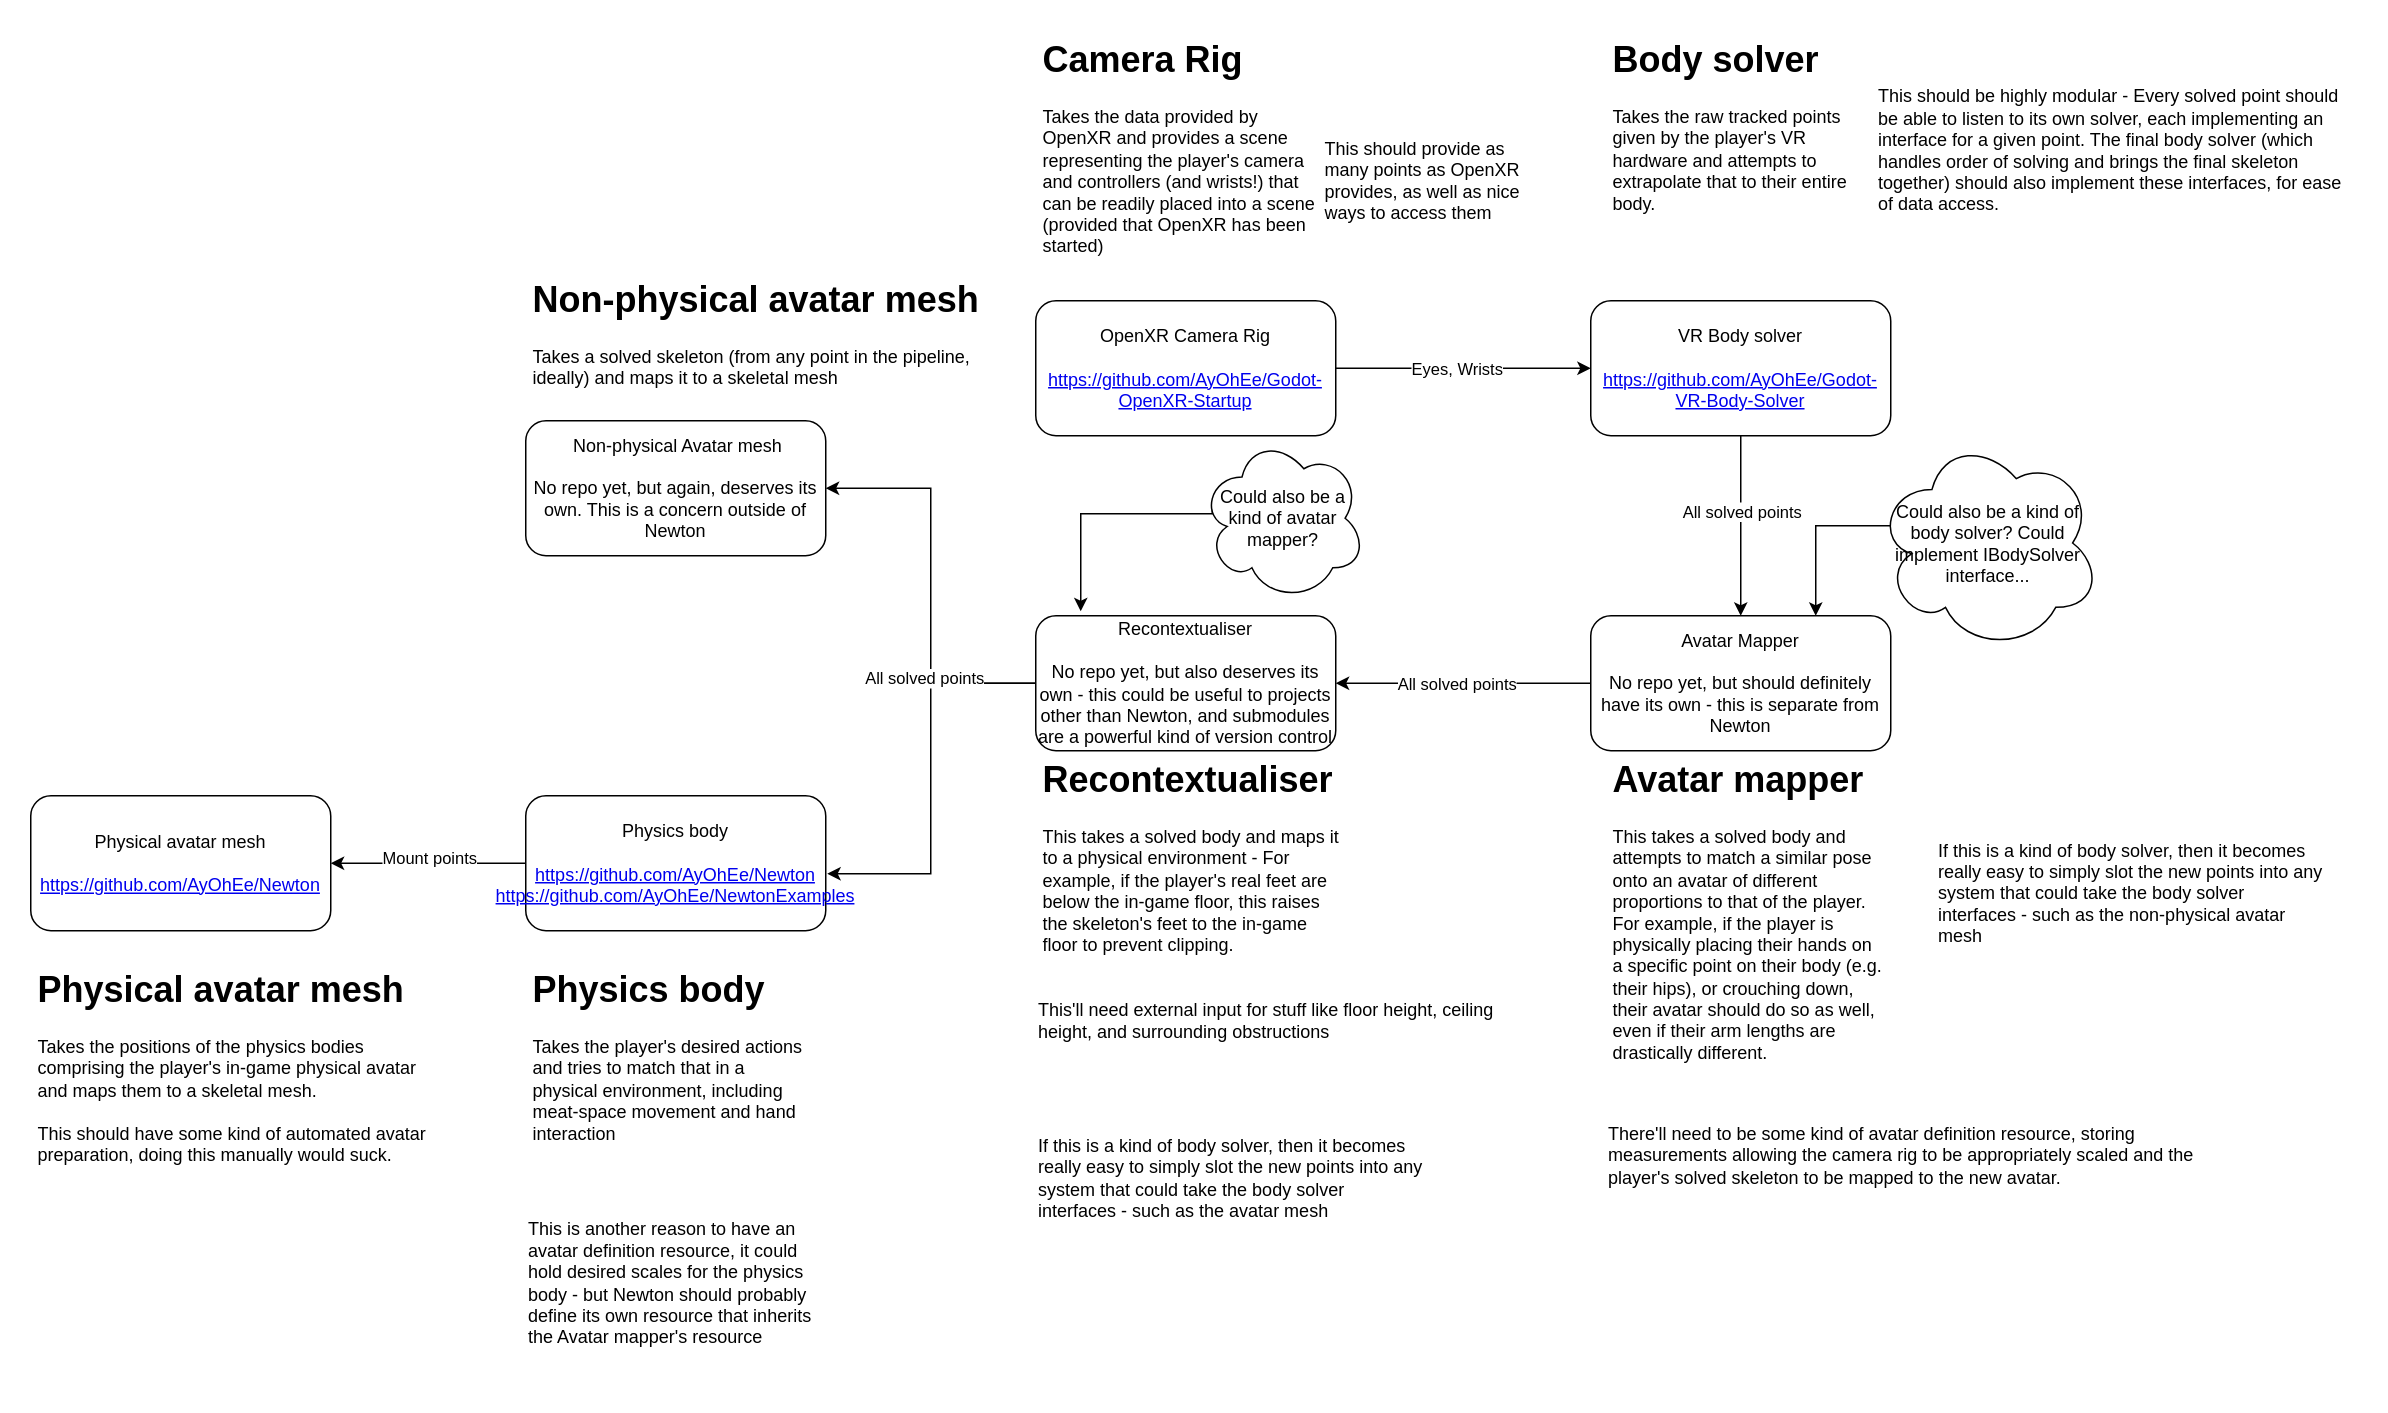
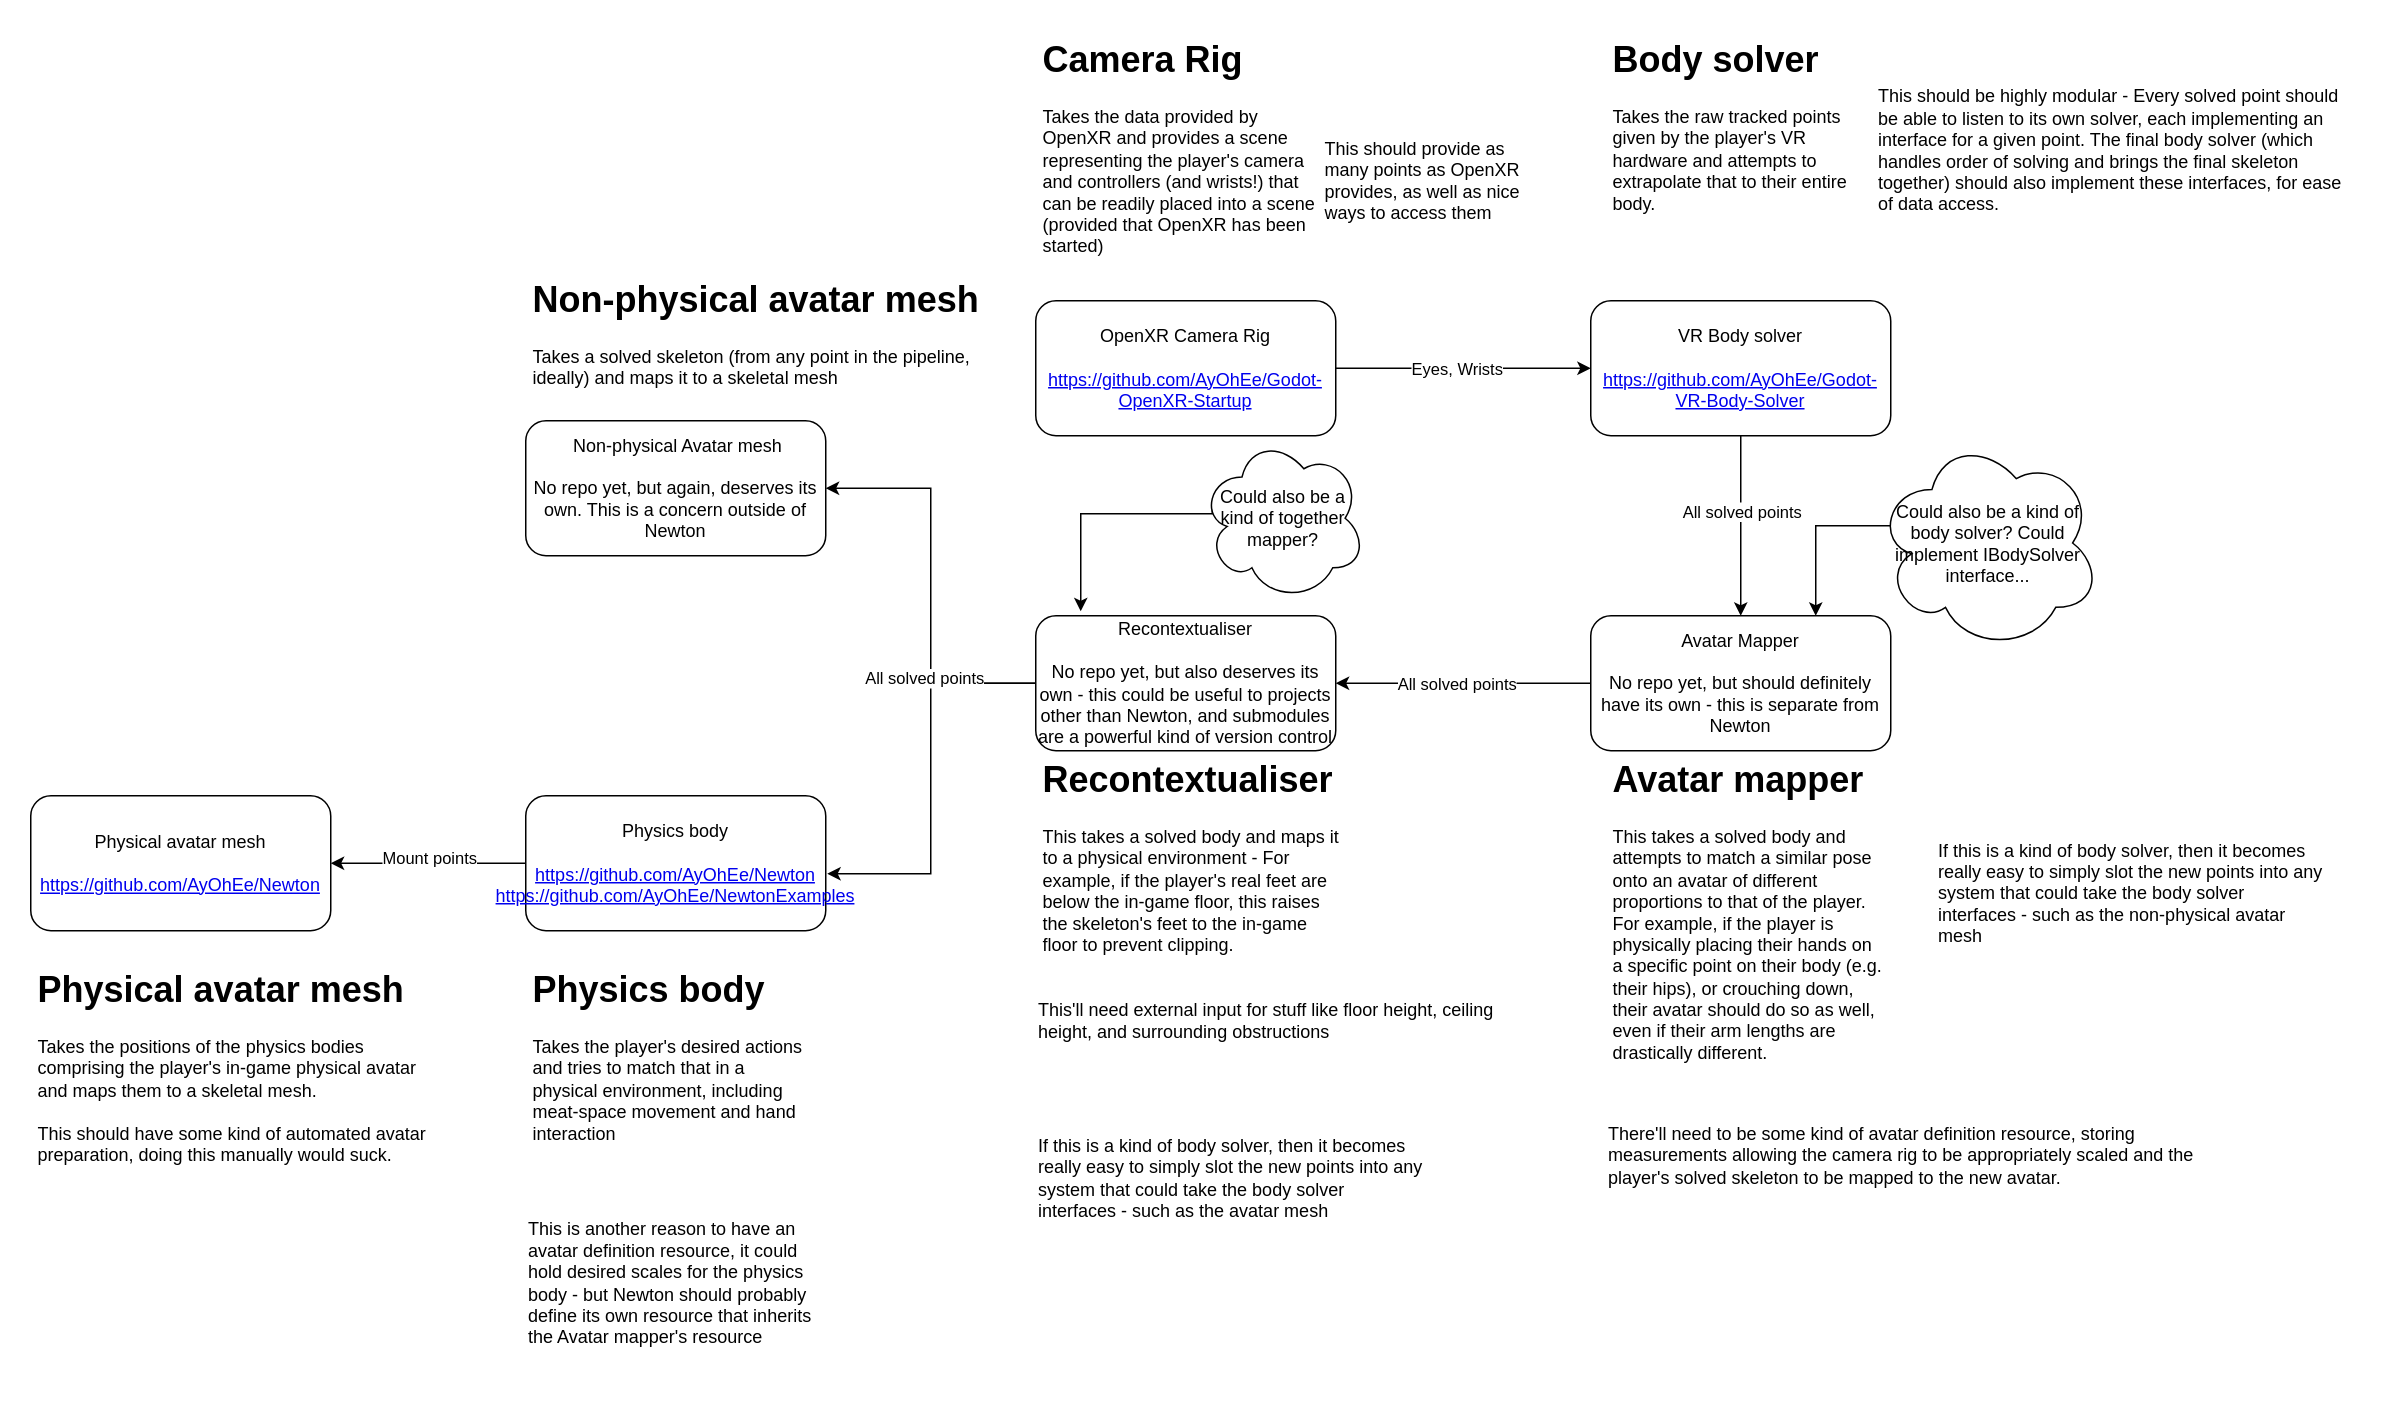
(1283, 518) -> (1283, 518)
